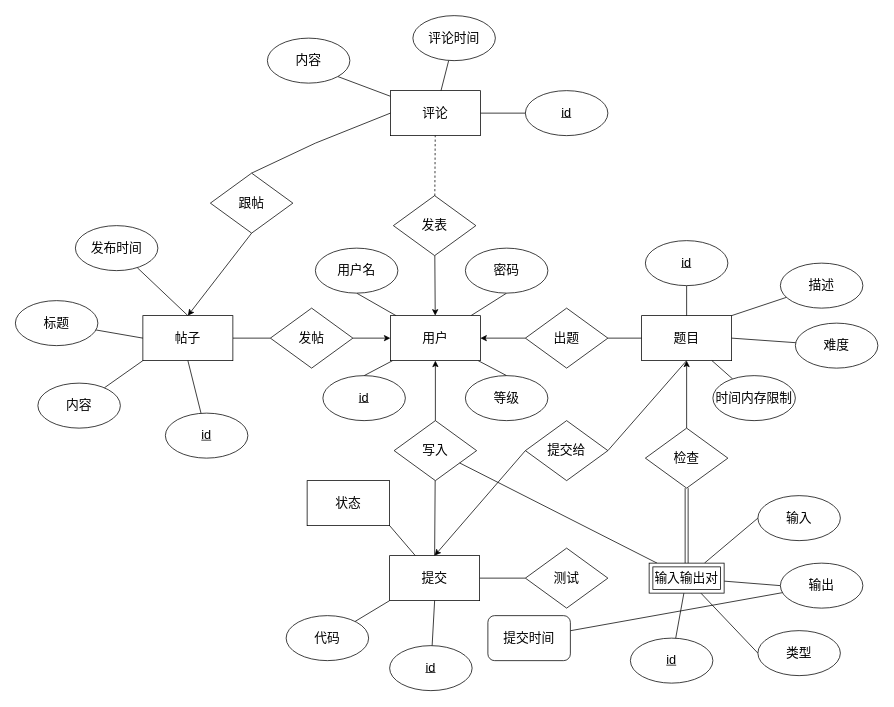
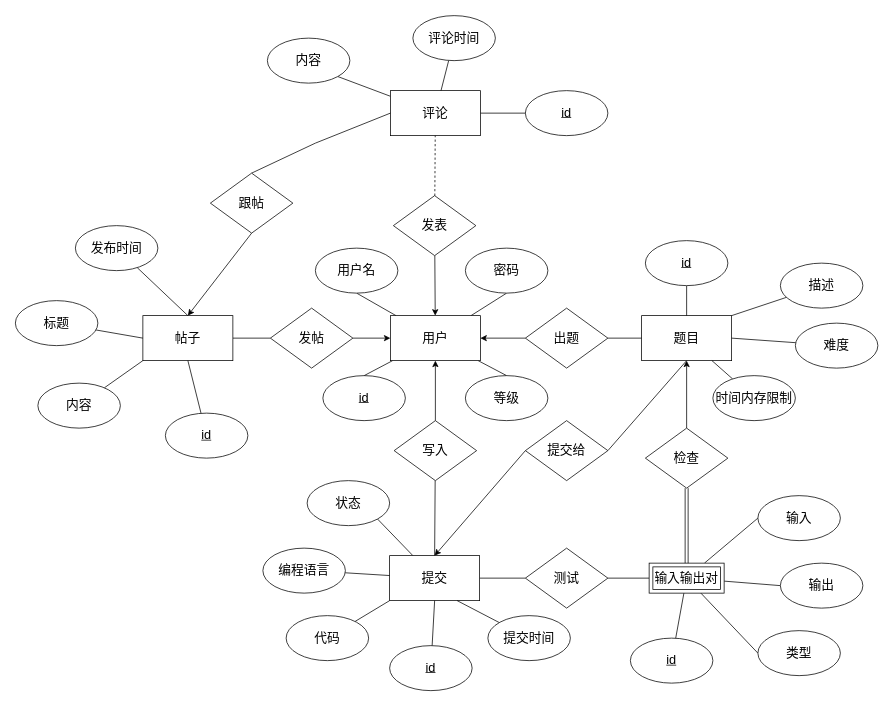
(348, 503) -> (348, 503)
(559, 513) -> (629, 578)
none -> (304, 570)
none -> (367, 574)
(676, 612) -> (479, 612)
(529, 638) -> (529, 638)
